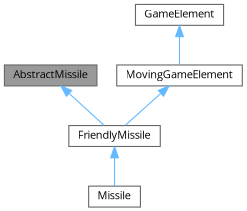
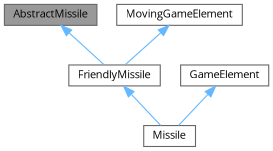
(180, 51) -> (193, 110)
